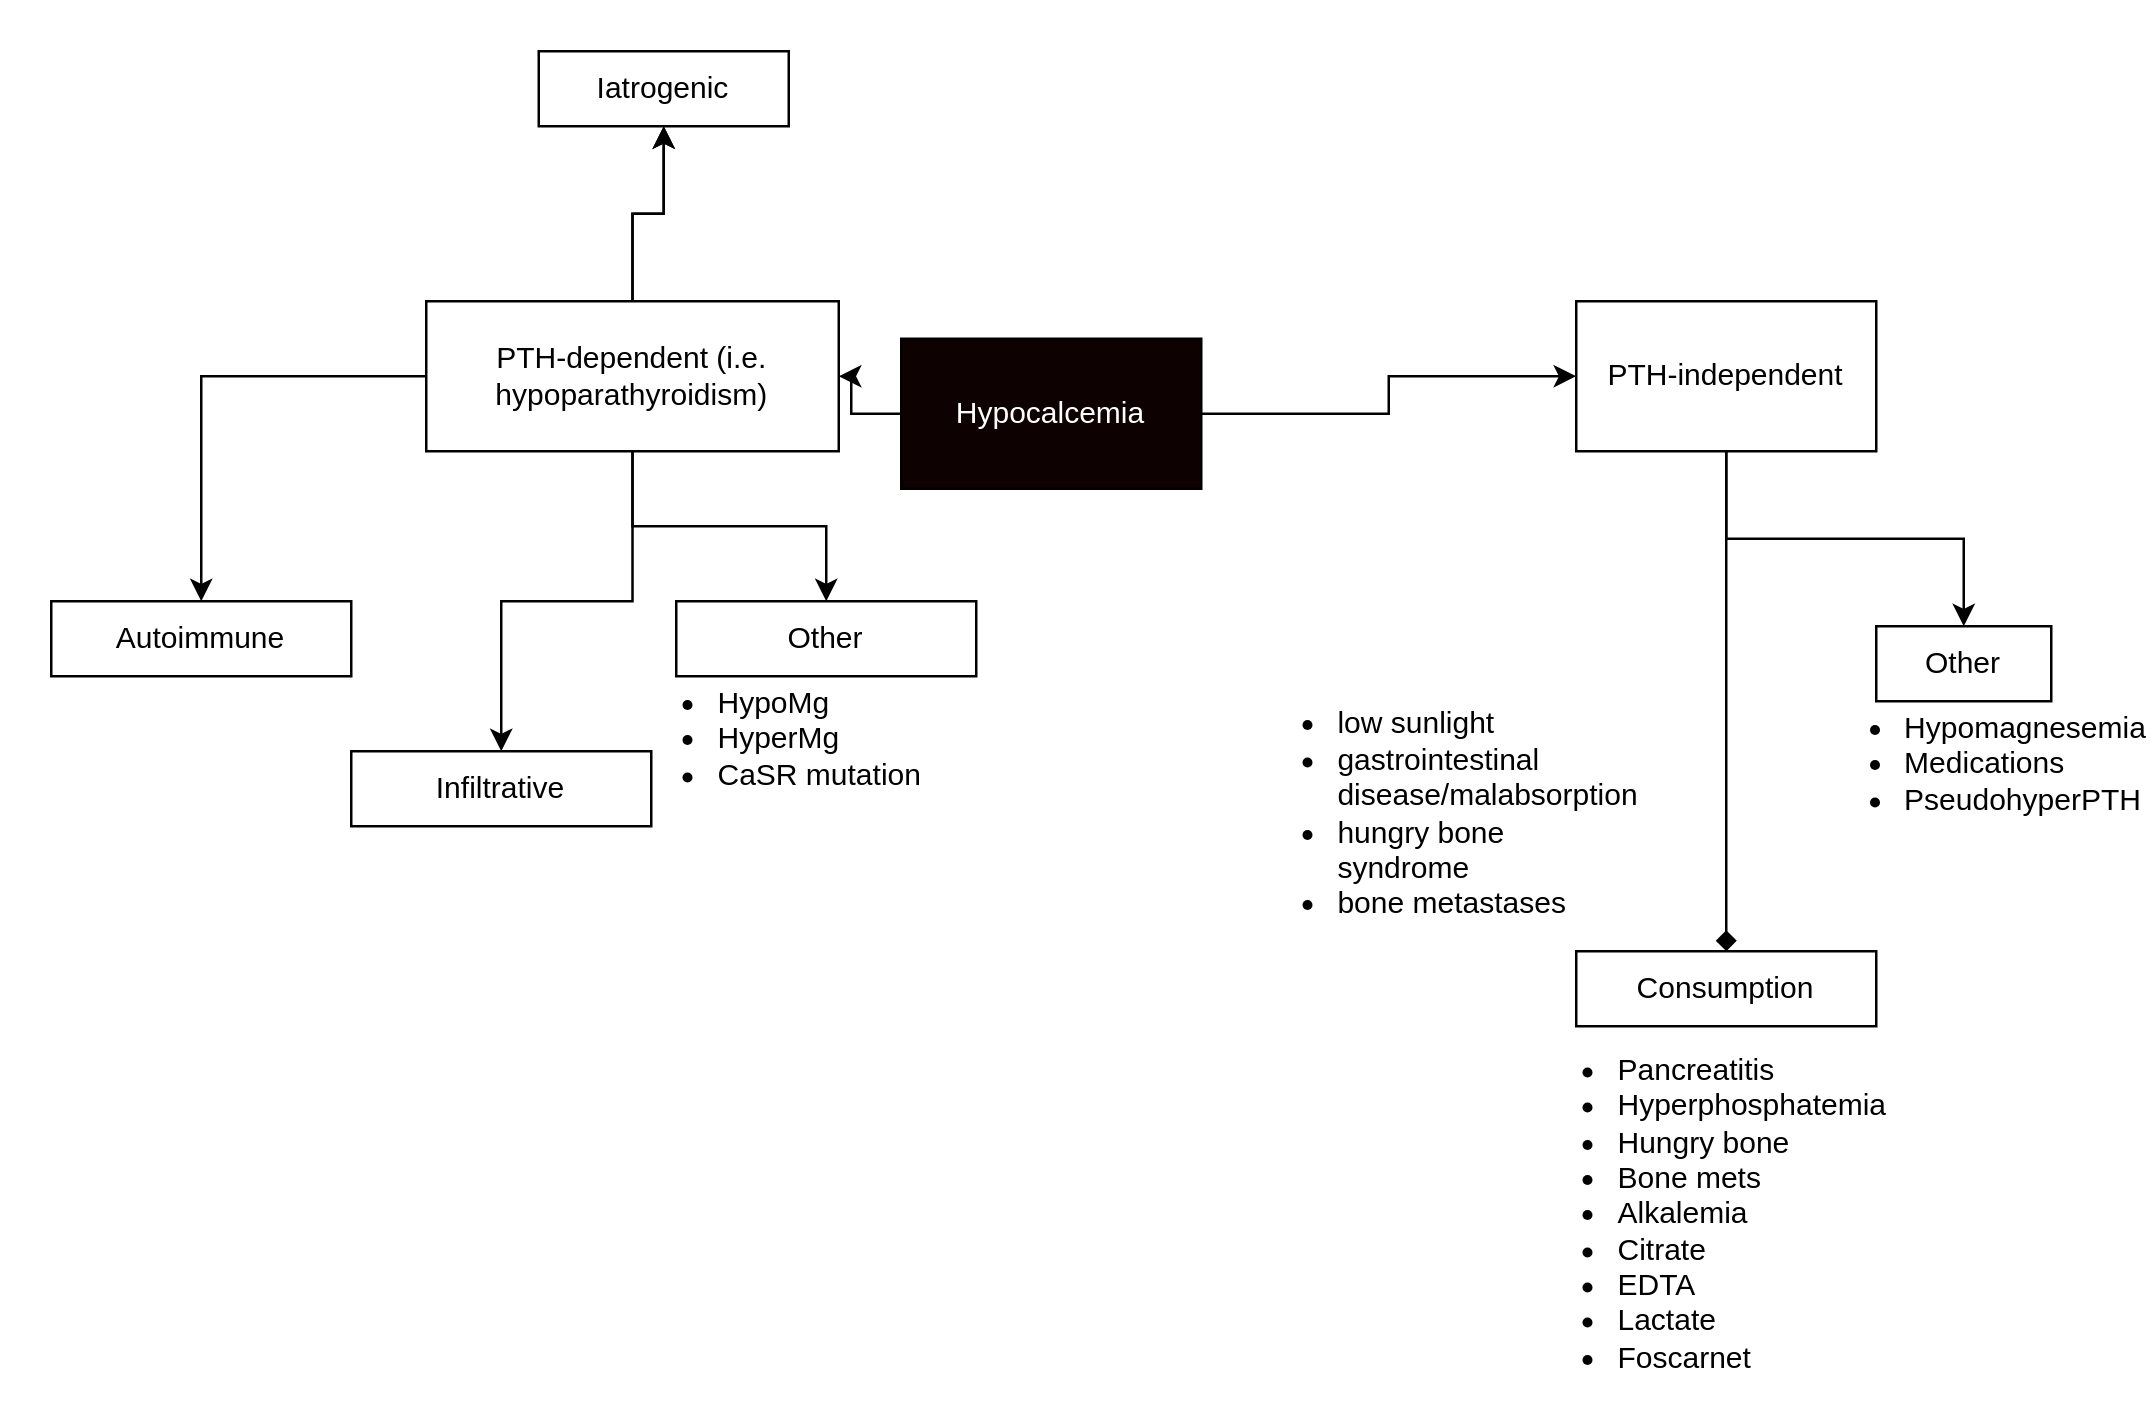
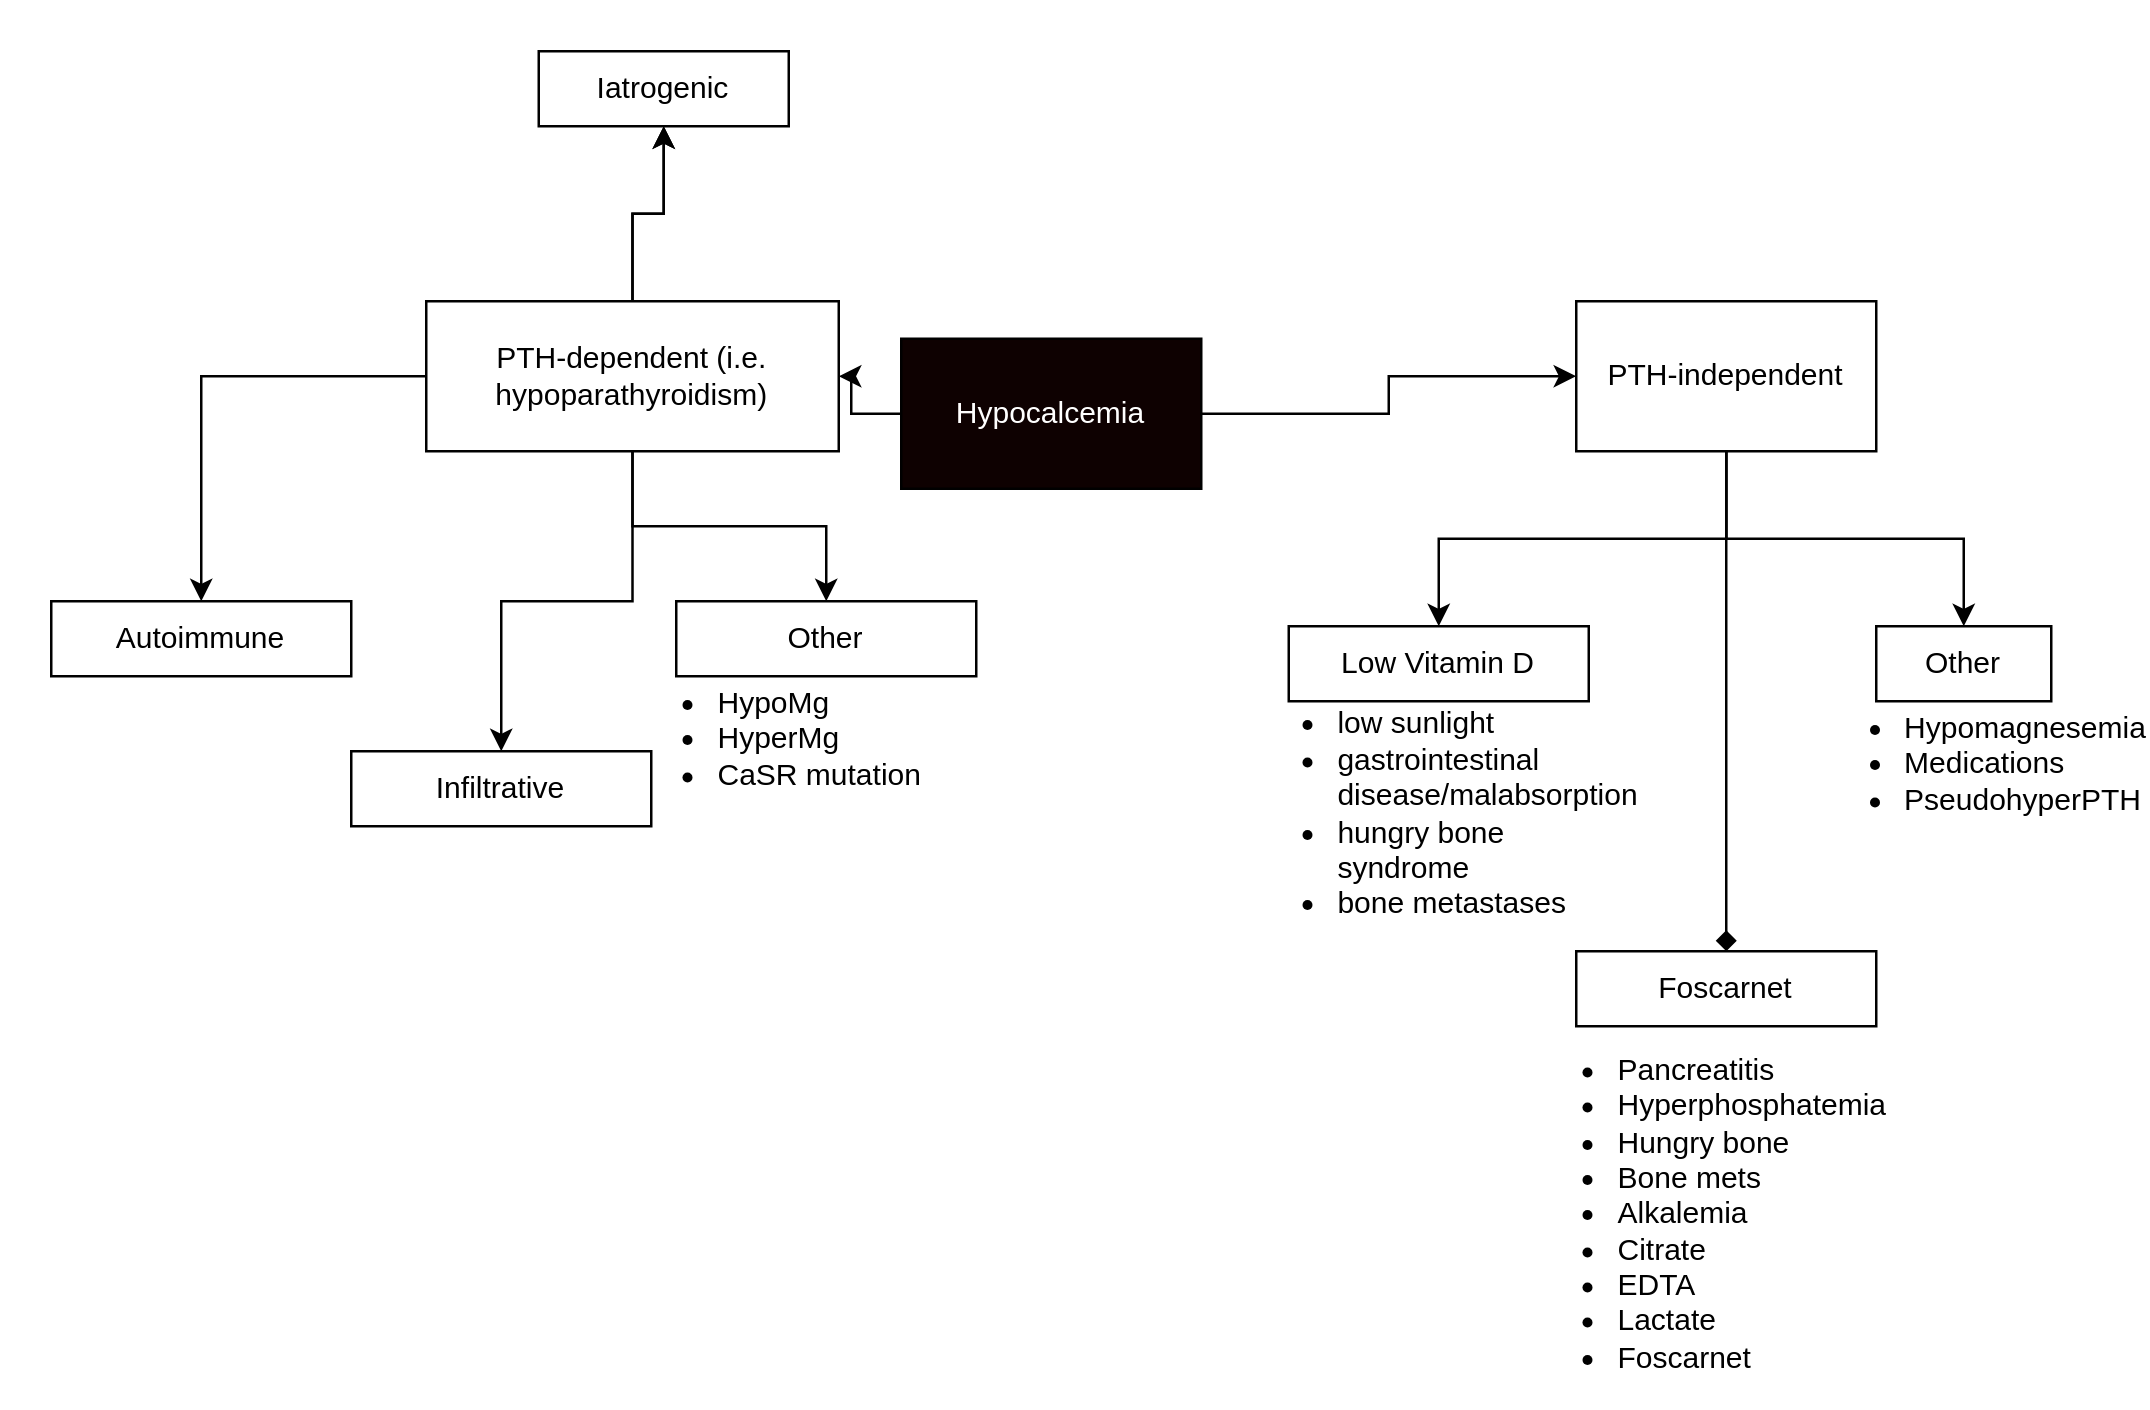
none -> (1545, 539)
none -> (1439, 664)
(1726, 989) -> (1726, 989)
